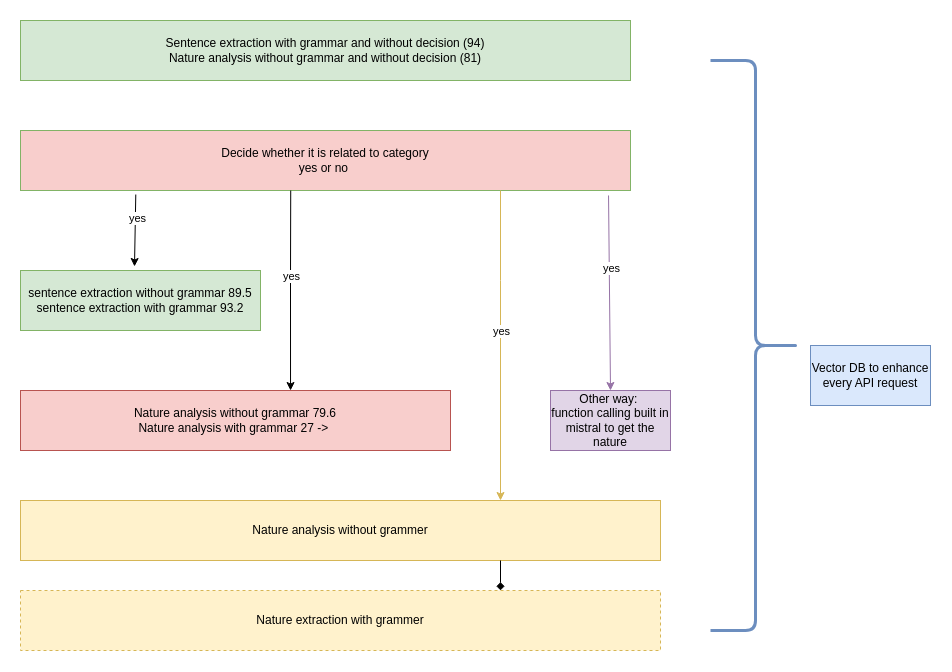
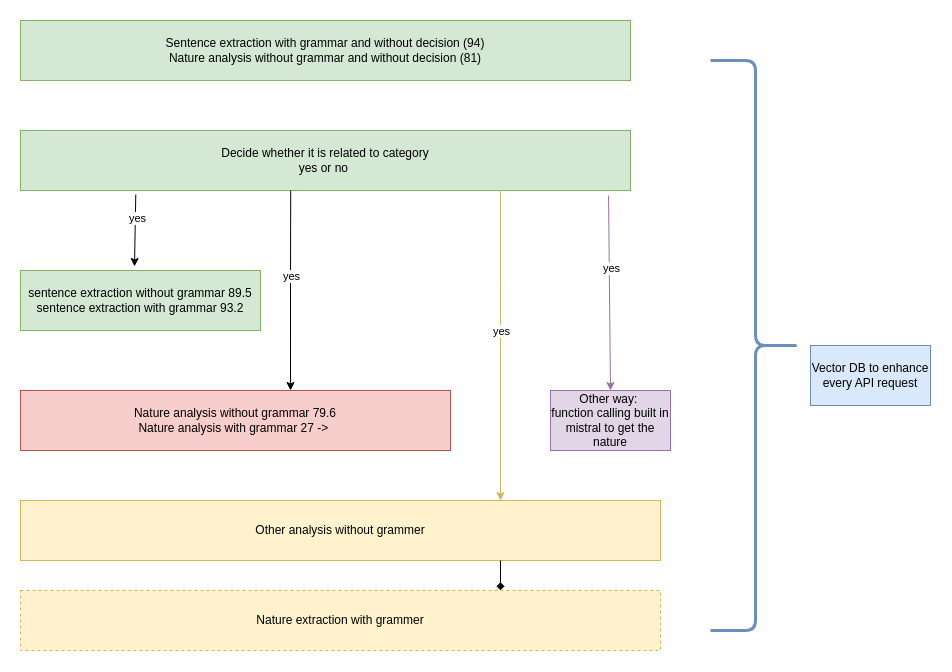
(326, 161) -> (326, 161)
(341, 531) -> (341, 531)
